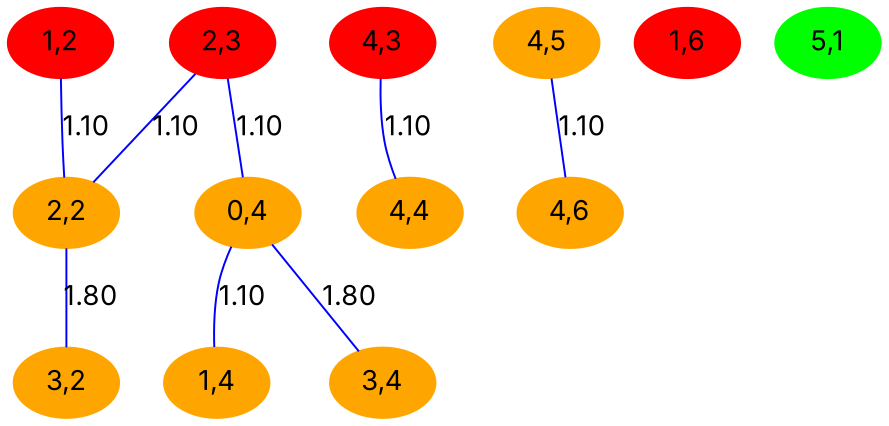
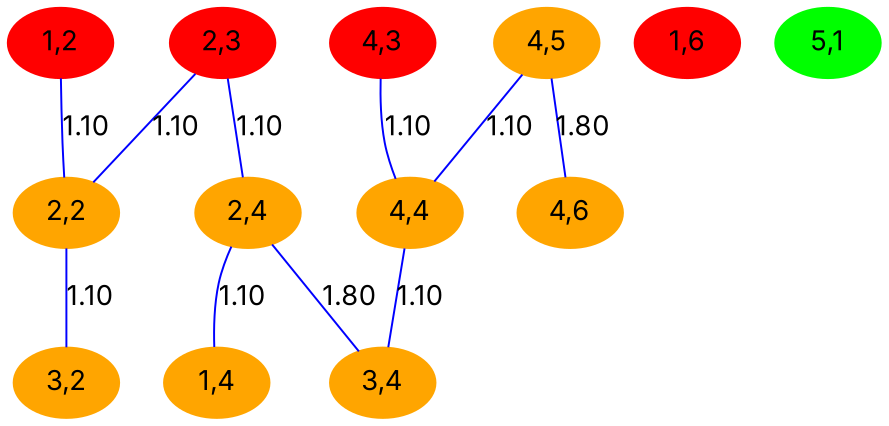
none -> (478, 128)
(583, 128) -> (583, 128)
(248, 213) -> (248, 213)
(91, 298) -> (91, 298)
none -> (396, 298)
